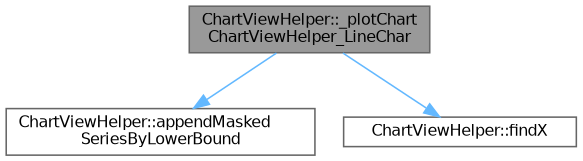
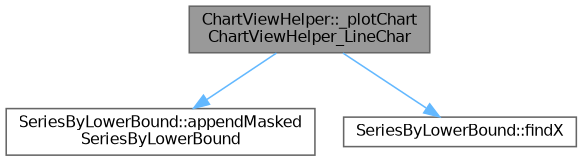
(161, 132) -> (161, 132)
(460, 132) -> (460, 132)
